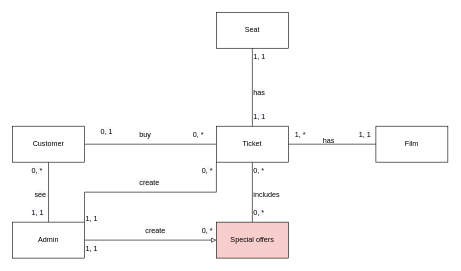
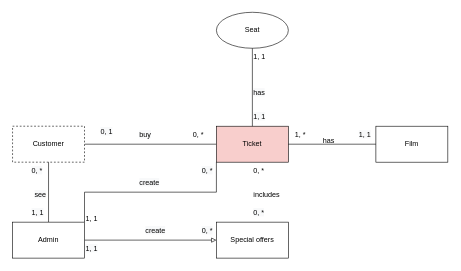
(252, 30) -> (252, 30)
(48, 144) -> (48, 144)
(252, 144) -> (252, 144)
(252, 192) -> none
(252, 240) -> (252, 240)
